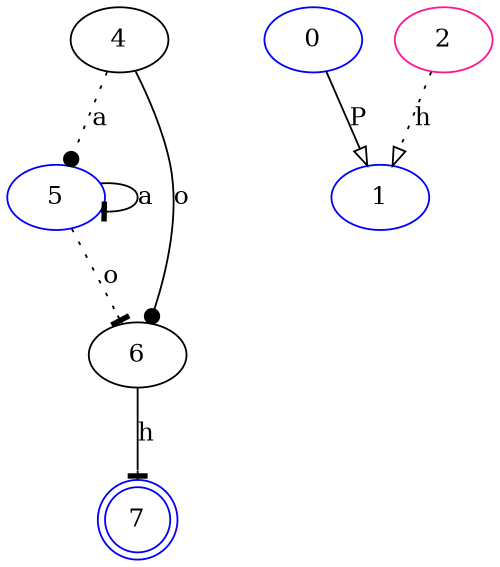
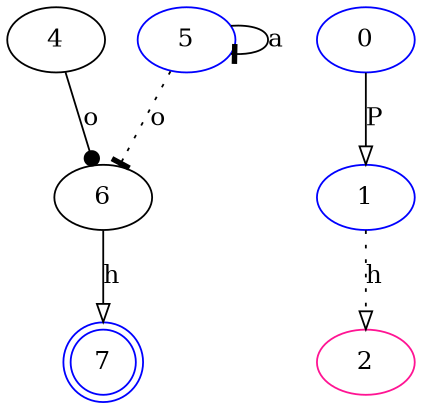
(415, 110) -> (366, 270)
(90, 112) -> none
(138, 429) -> (103, 267)
